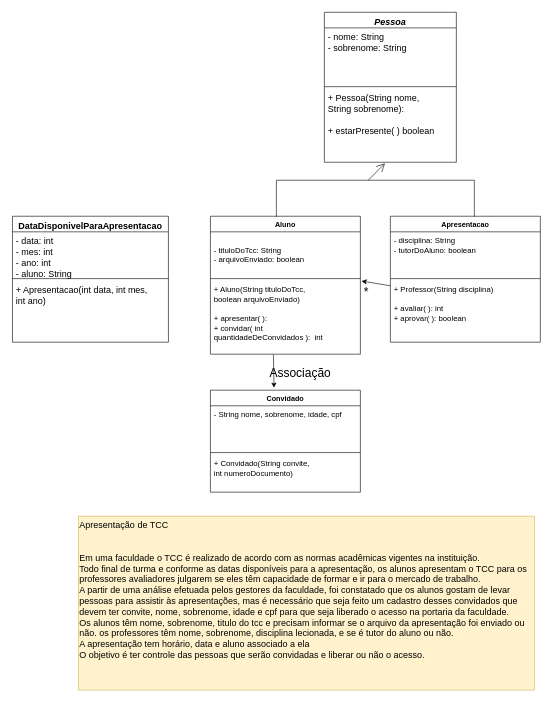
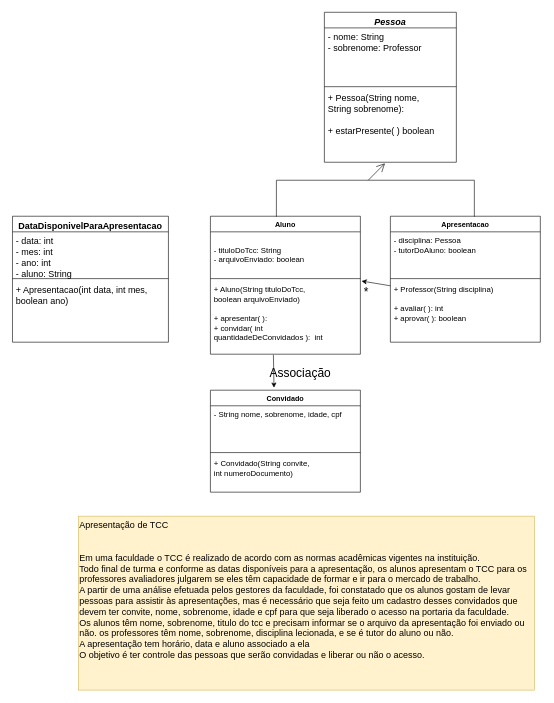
(358, 37) -> (358, 37)
(429, 240) -> (430, 240)
(89, 290) -> (89, 290)
